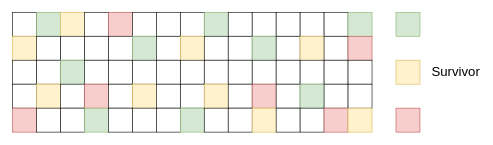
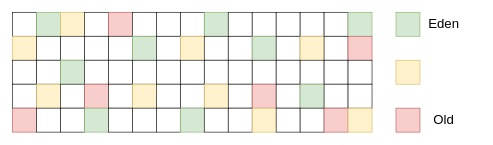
none -> (444, 24)
(456, 72) -> none
none -> (444, 120)
